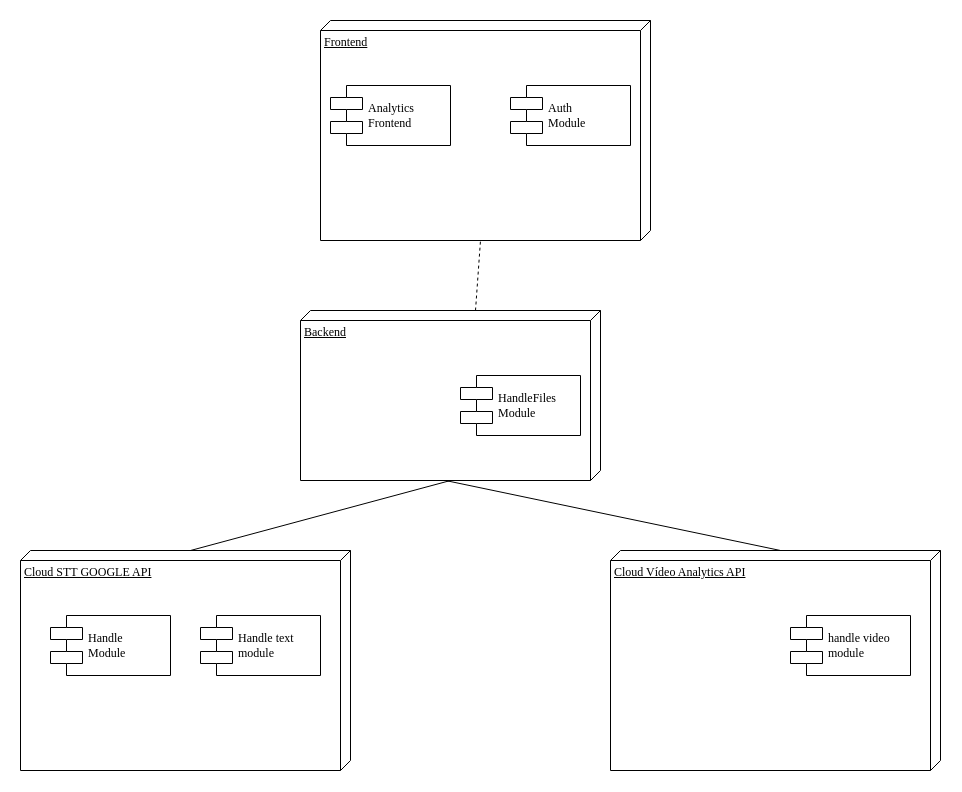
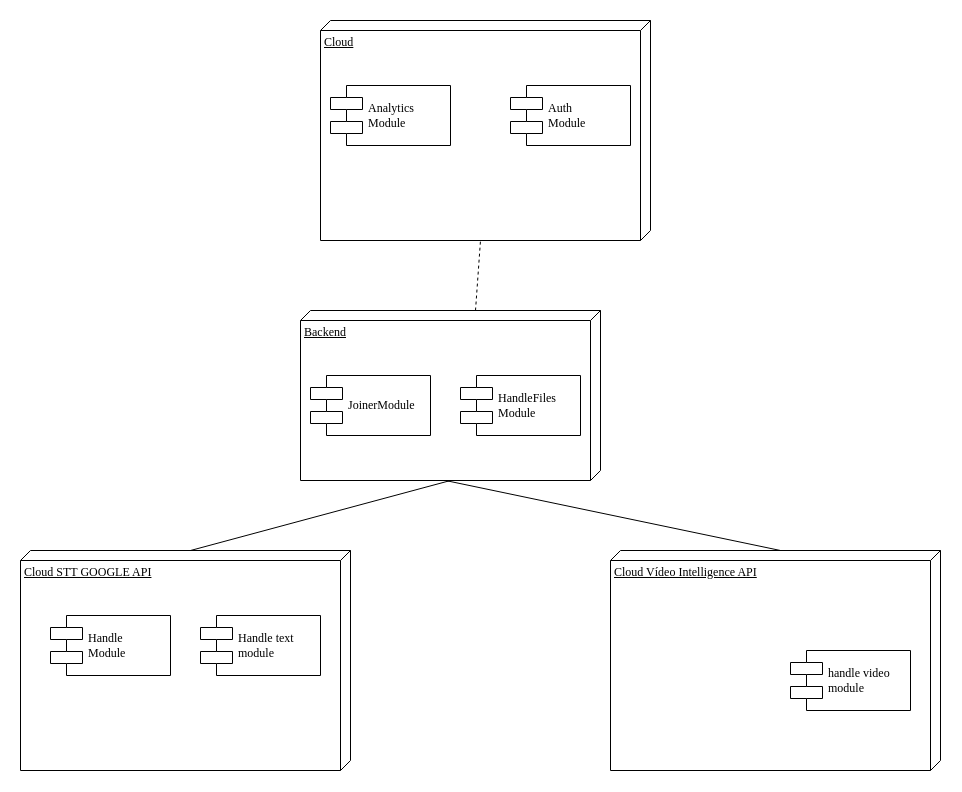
(351, 43) -> (340, 43)
(396, 116) -> (396, 116)
none -> (371, 406)
(689, 573) -> (698, 573)
(851, 646) -> (851, 681)
